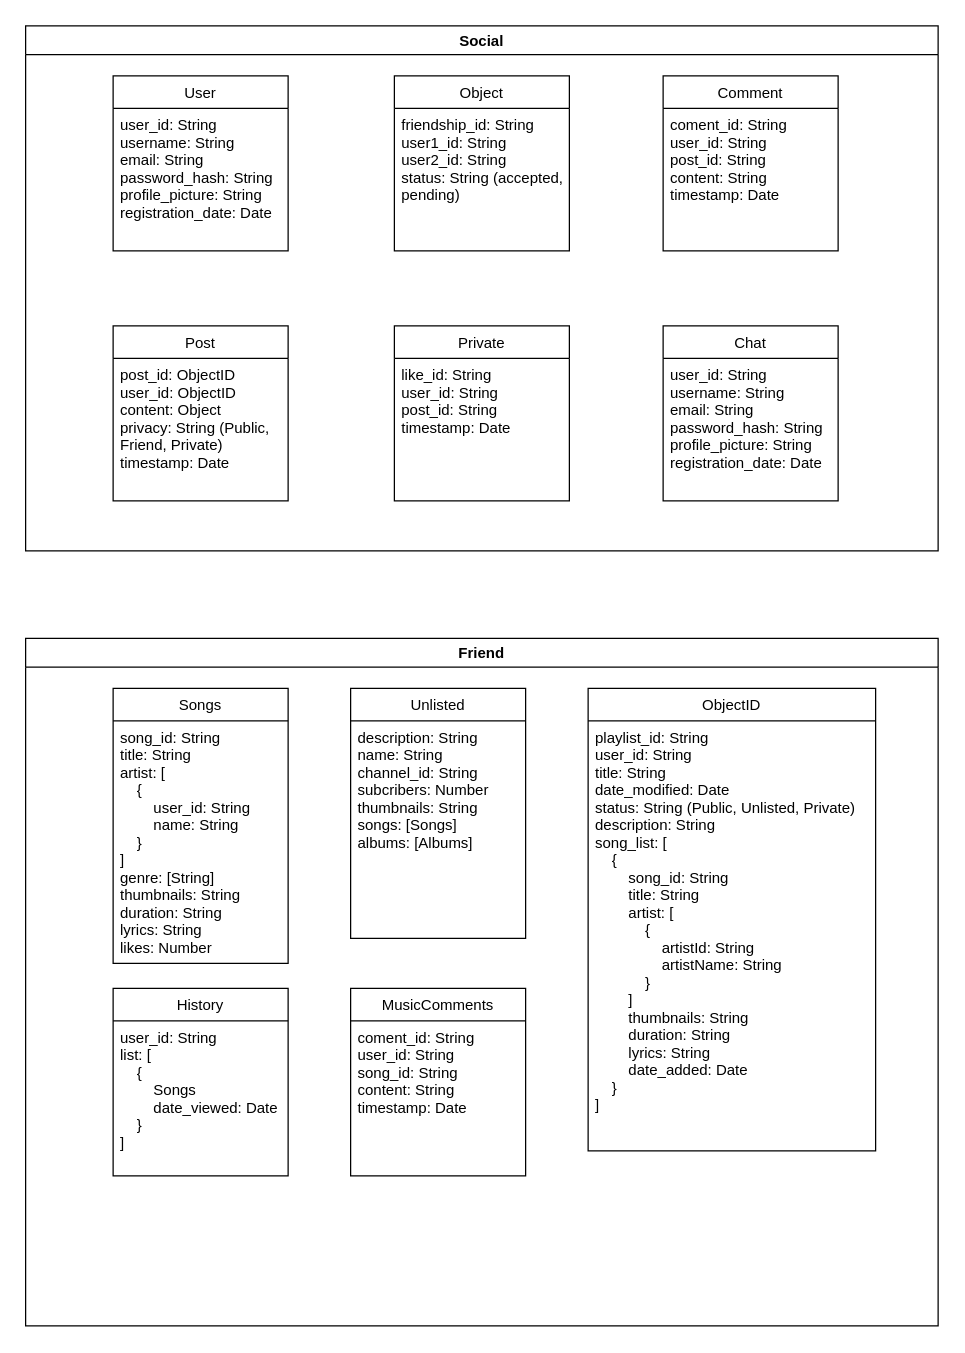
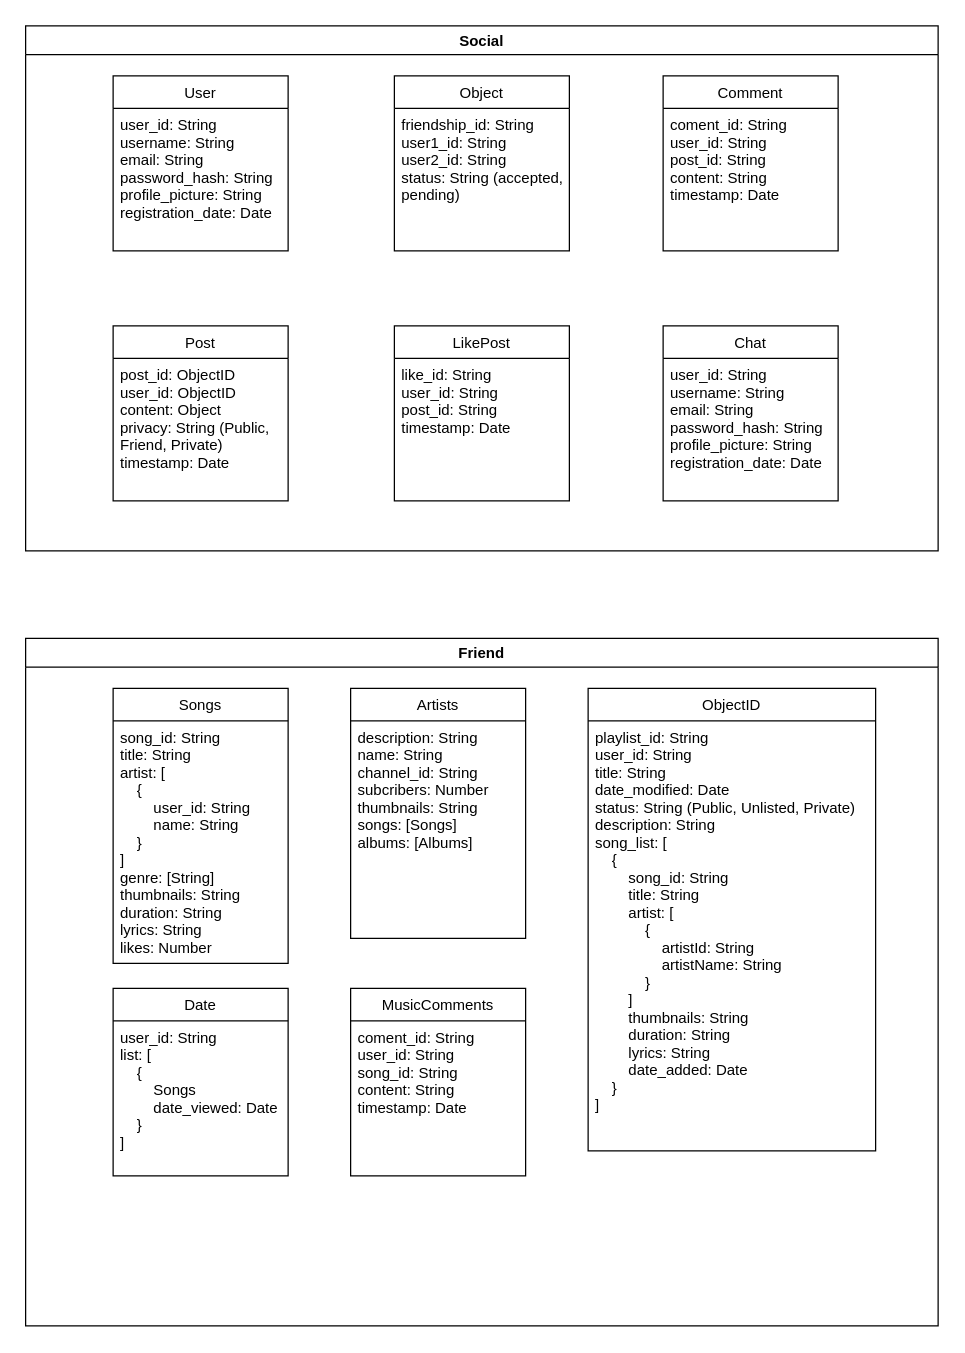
(481, 343) -> (481, 343)
(438, 705) -> (438, 705)
(200, 1005) -> (200, 1005)
